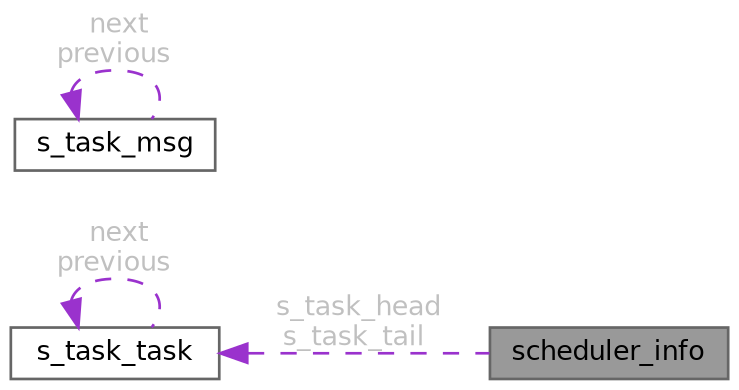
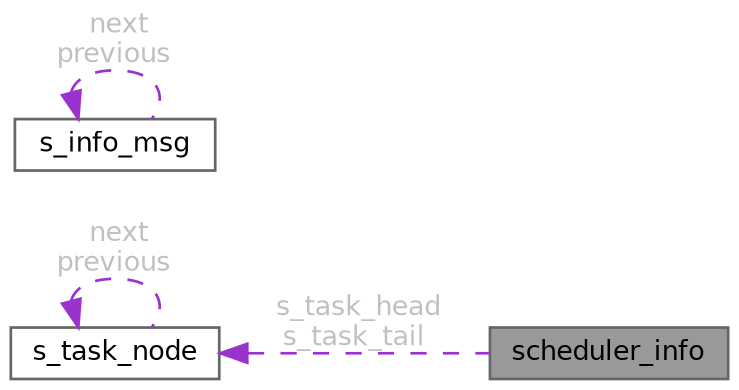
(115, 145) -> (115, 145)
(115, 353) -> (115, 353)
